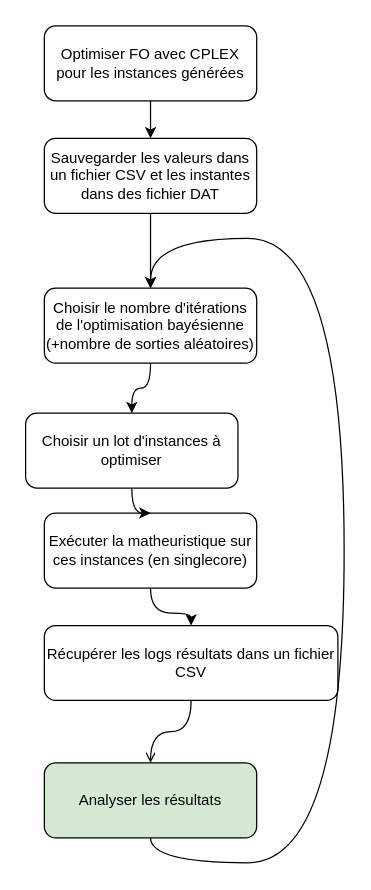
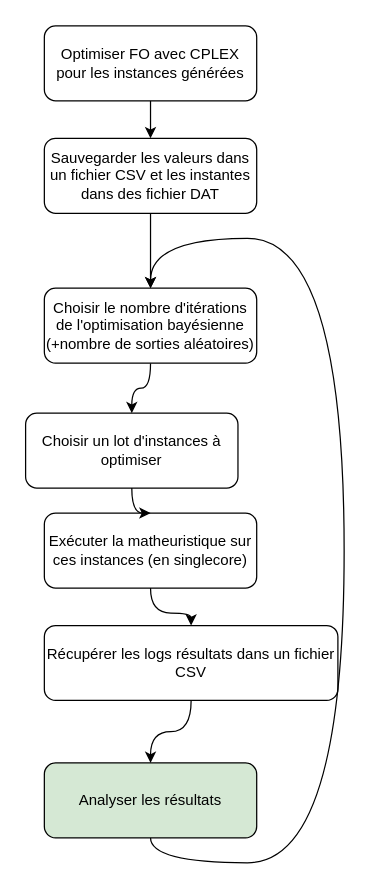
(152, 746) -> (153, 742)
